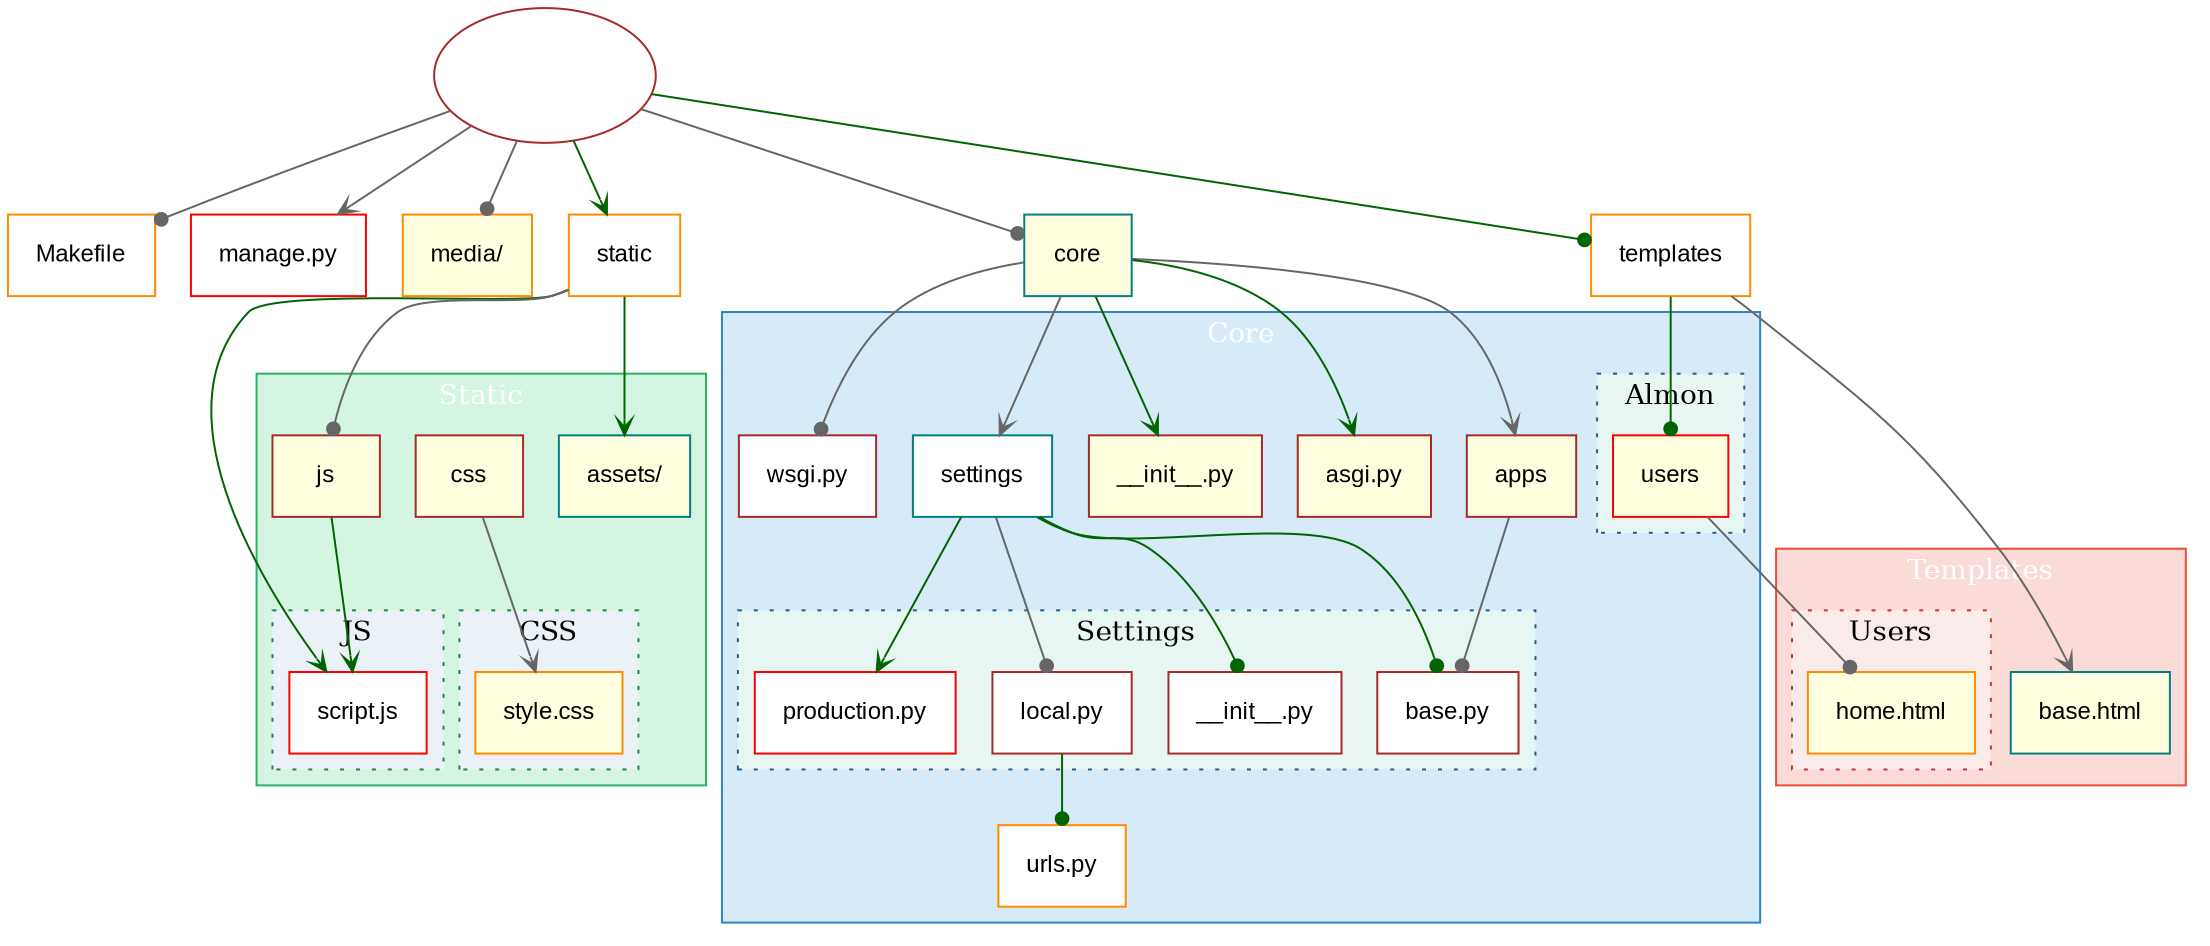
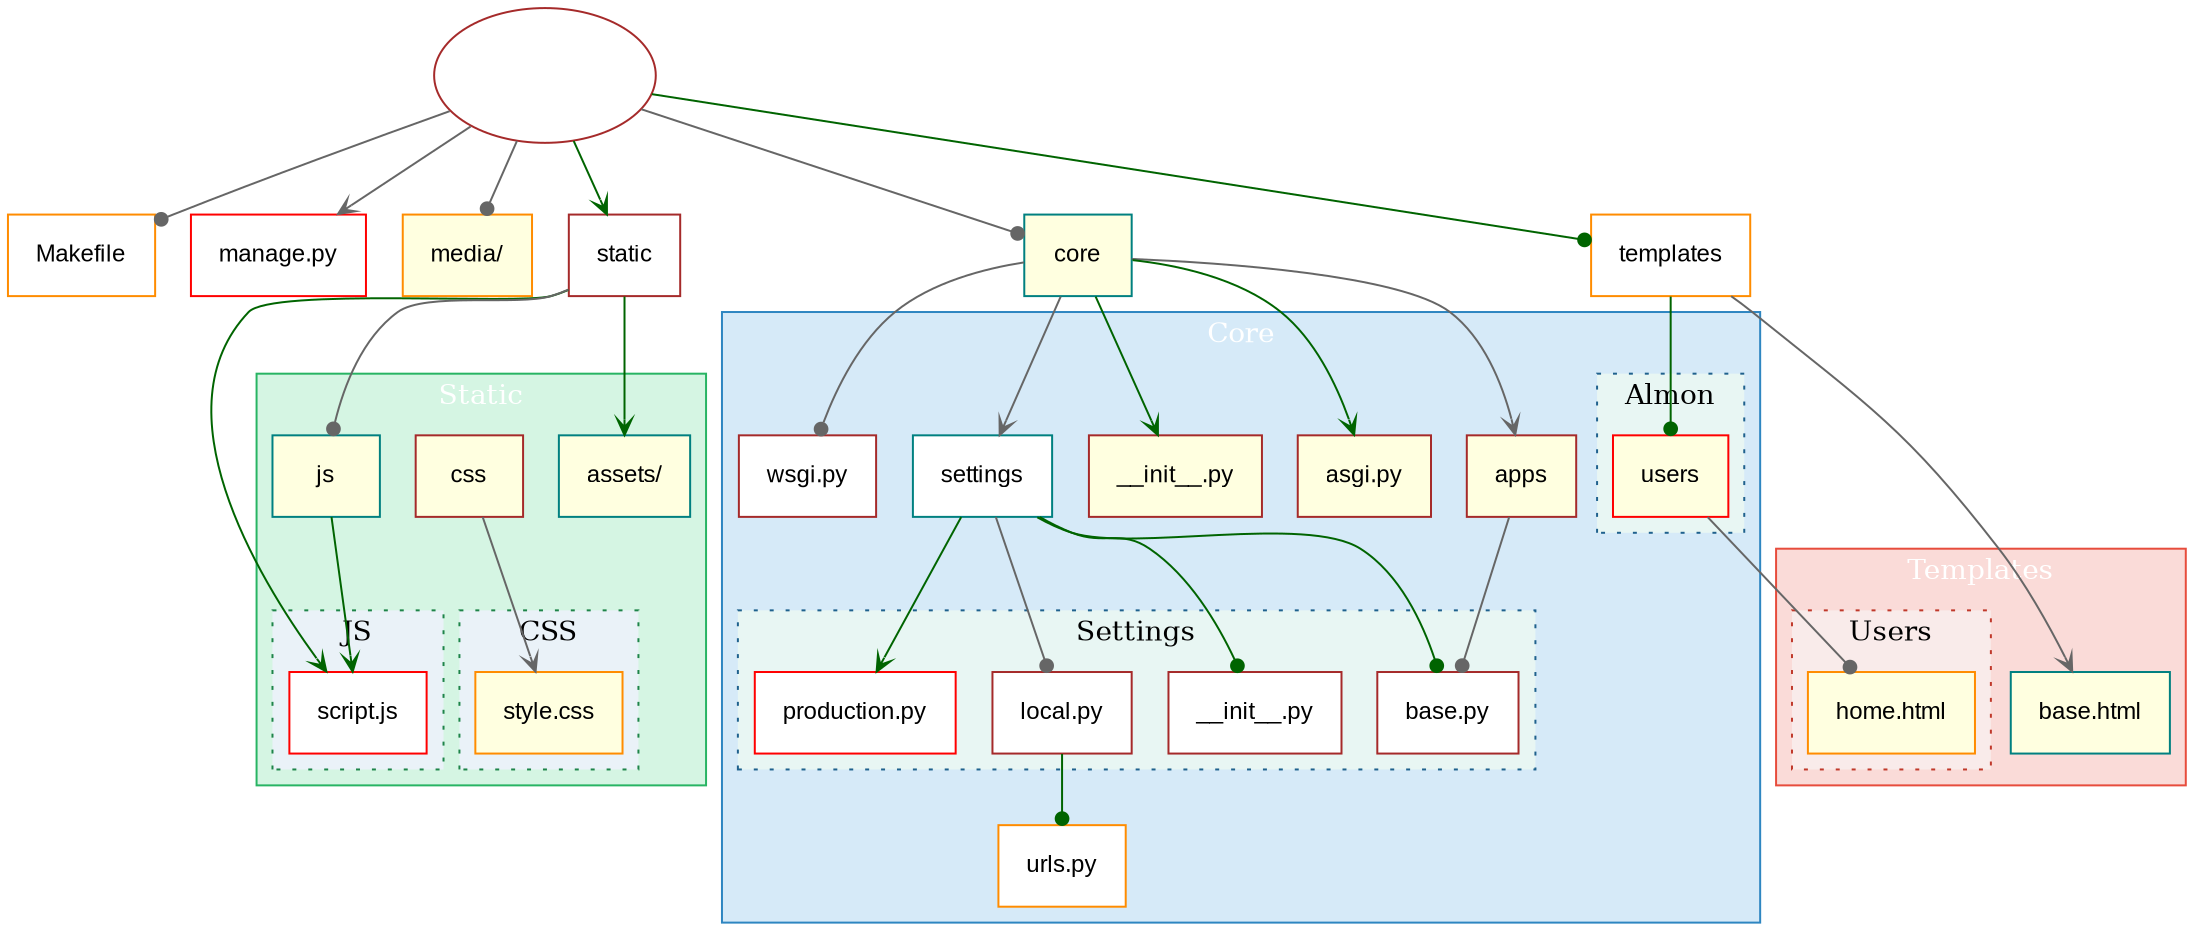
(625, 255) -> (625, 255)
(326, 476) -> (326, 476)
